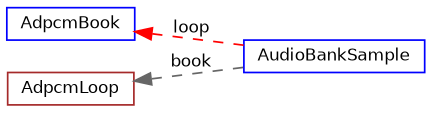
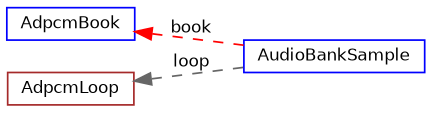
(189, 28) -> (189, 28)
(189, 62) -> (189, 62)
